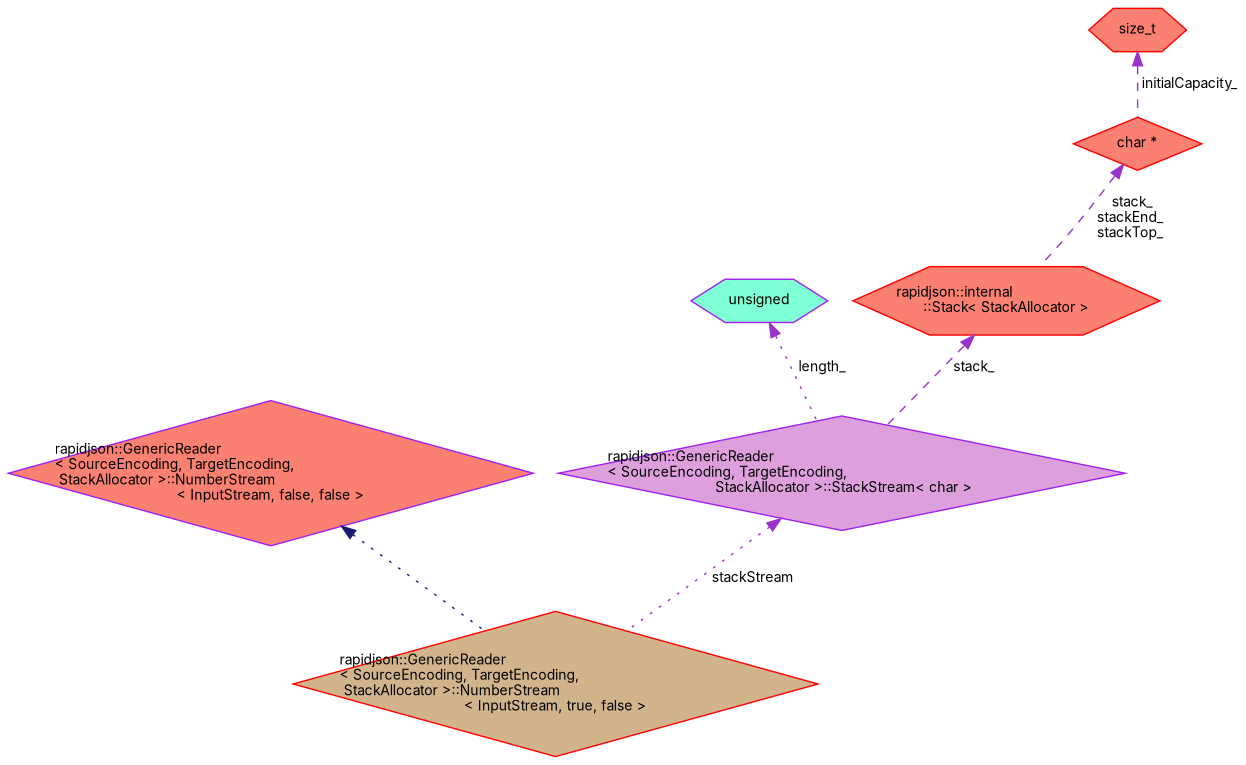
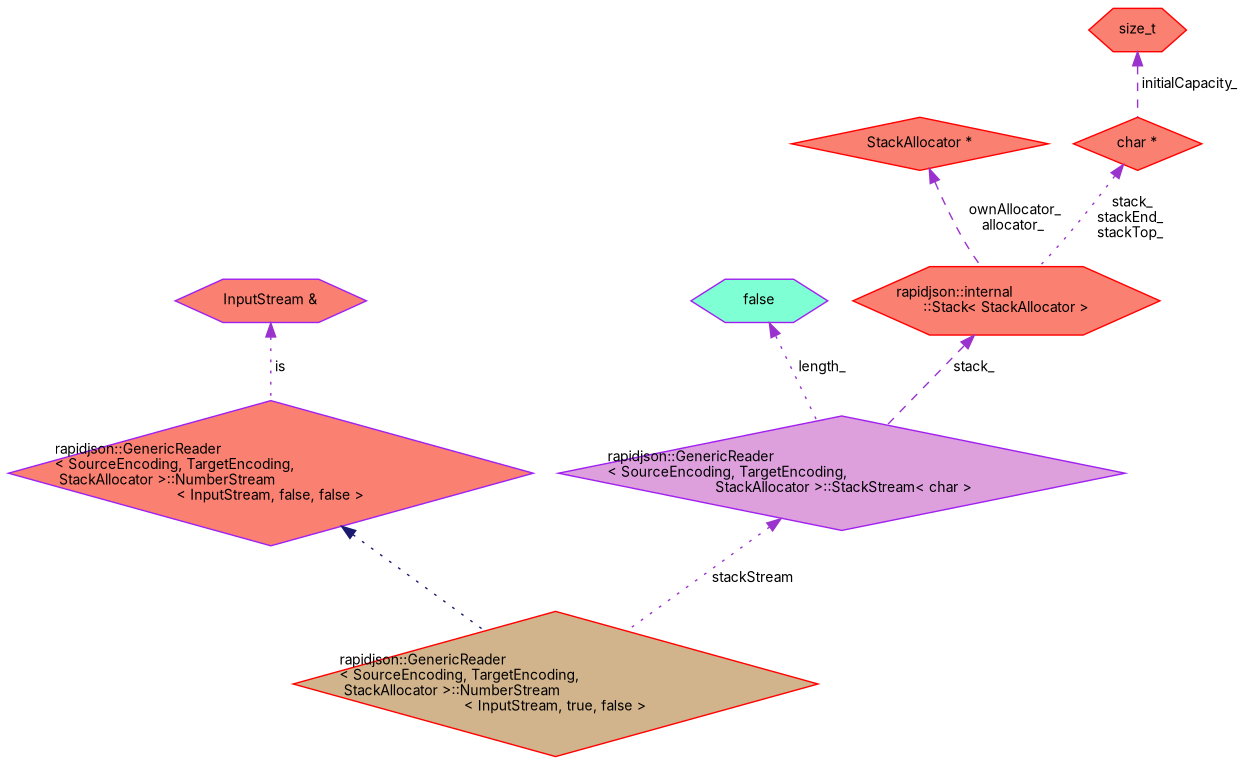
none -> (920, 144)
(1078, 222) -> (1078, 222)
none -> (271, 301)
(759, 301) -> (759, 301)
